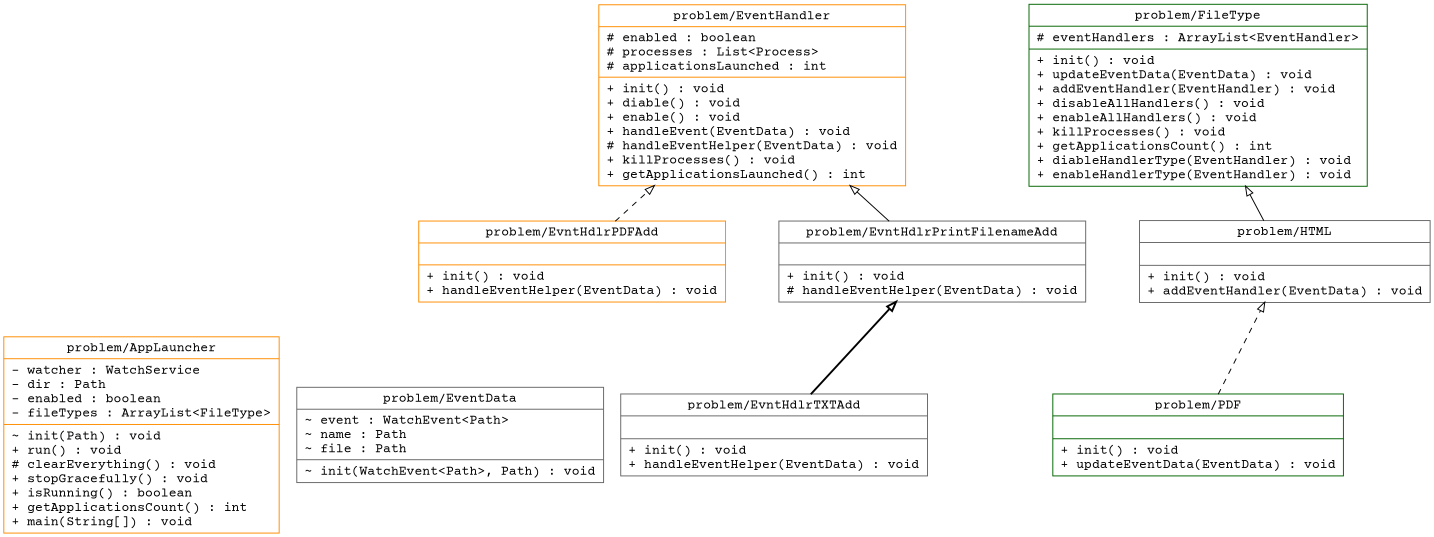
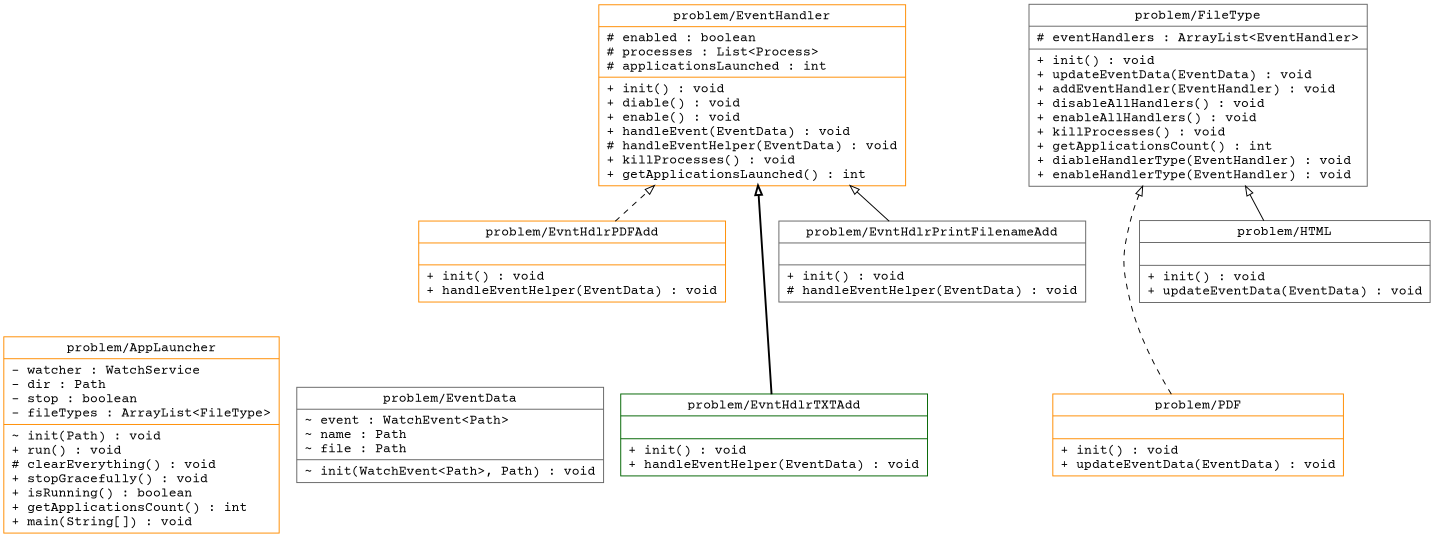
(1198, 95) -> (1198, 95)
(1285, 291) -> (1285, 291)
(850, 352) -> (765, 295)
(1239, 352) -> (1129, 298)
(86, 398) -> (75, 398)
(774, 435) -> (774, 435)
(1198, 435) -> (1198, 435)
